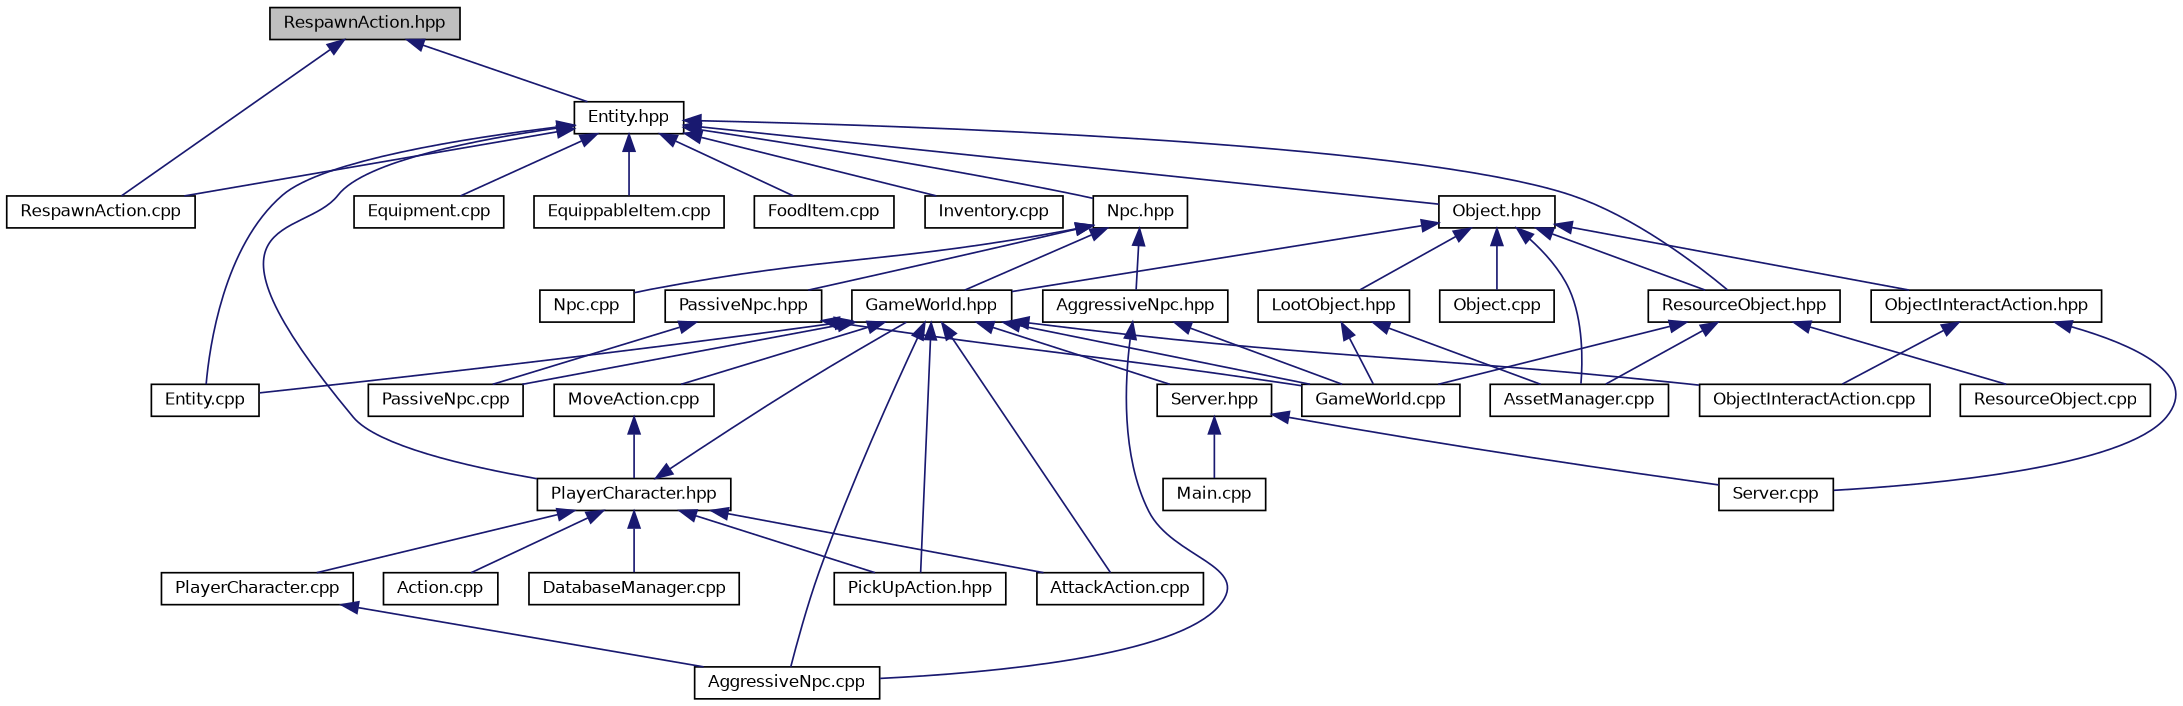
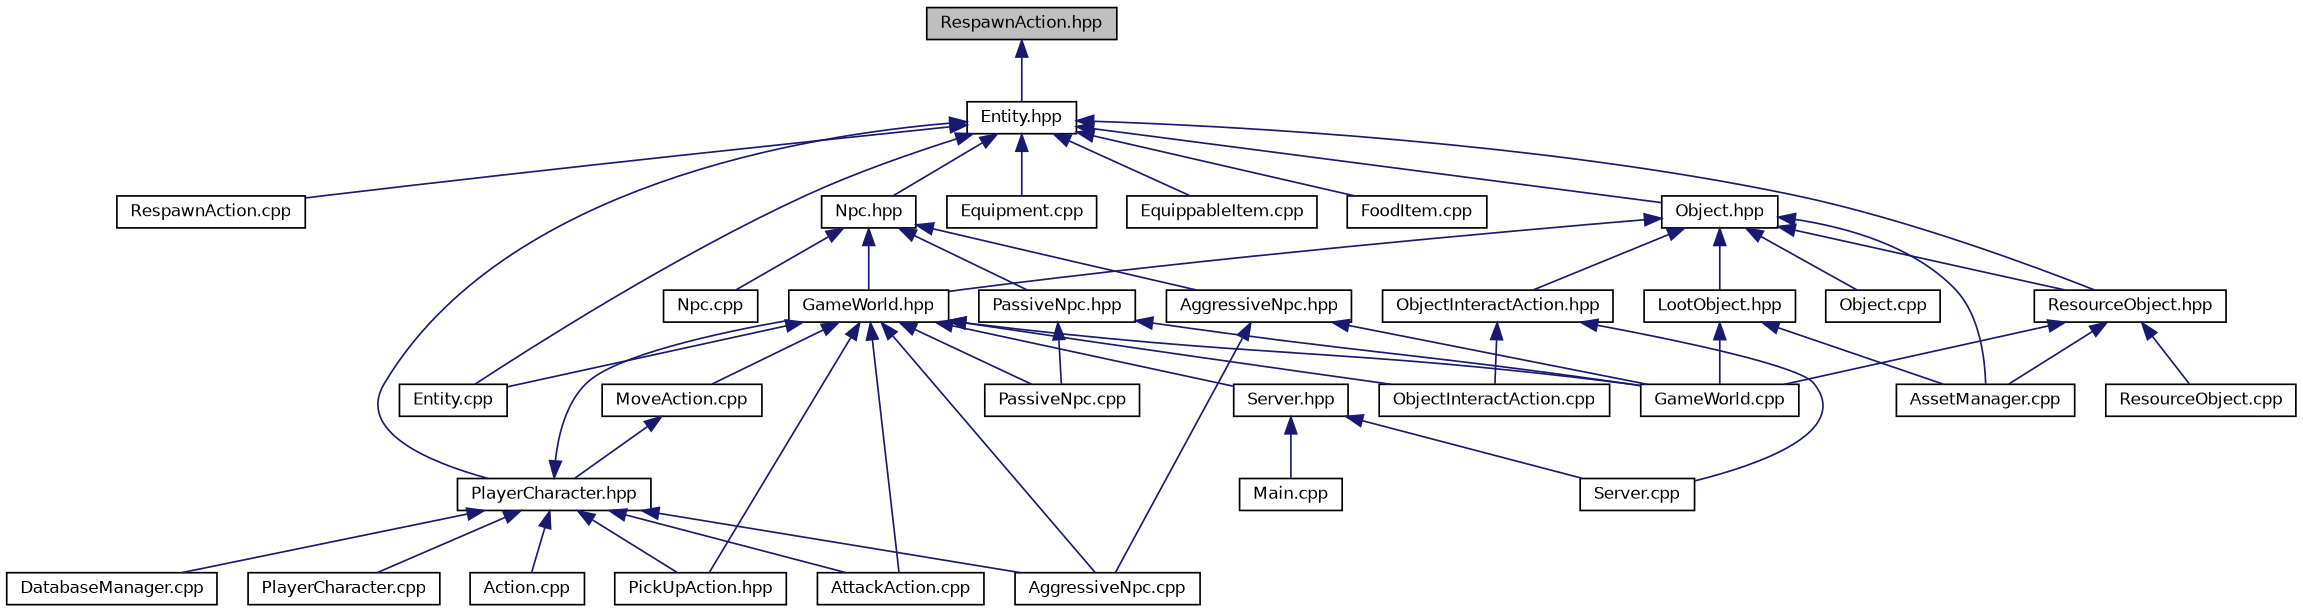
(226, 123) -> none
(994, 212) -> none
(531, 637) -> (840, 543)
